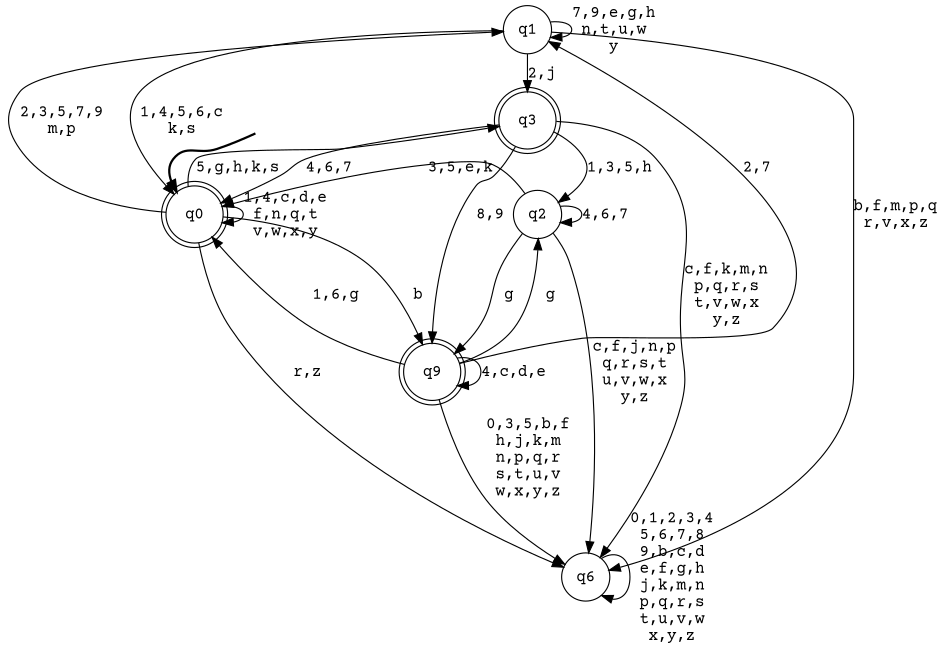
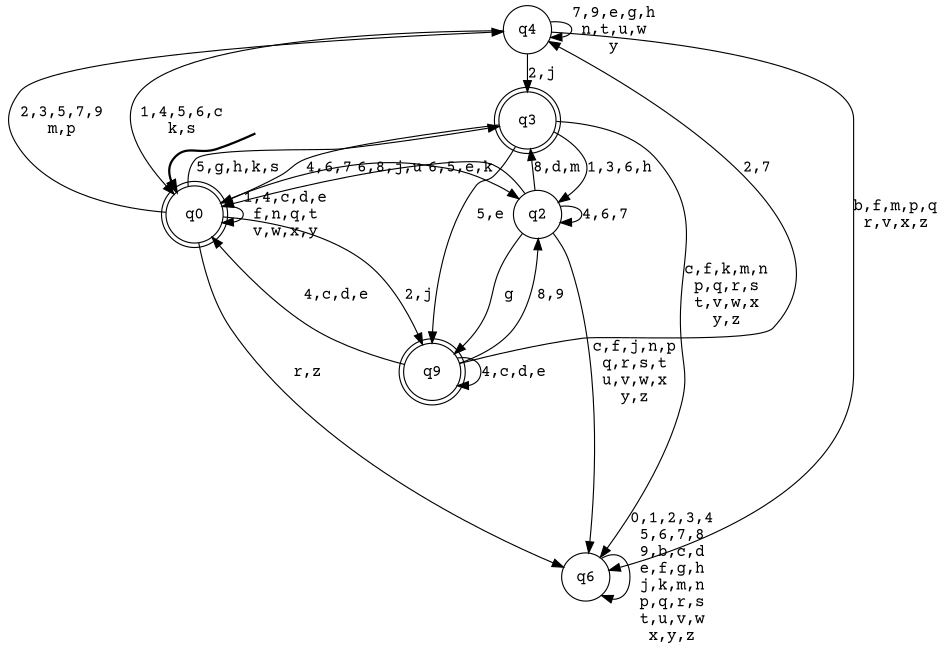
(527, 30) -> (527, 30)
none -> (365, 164)
(460, 167) -> (460, 167)
(619, 167) -> (619, 167)
none -> (533, 175)
(490, 214) -> (490, 214)
(336, 295) -> (336, 295)
(418, 295) -> (418, 295)
(550, 295) -> (550, 295)
(480, 492) -> none
